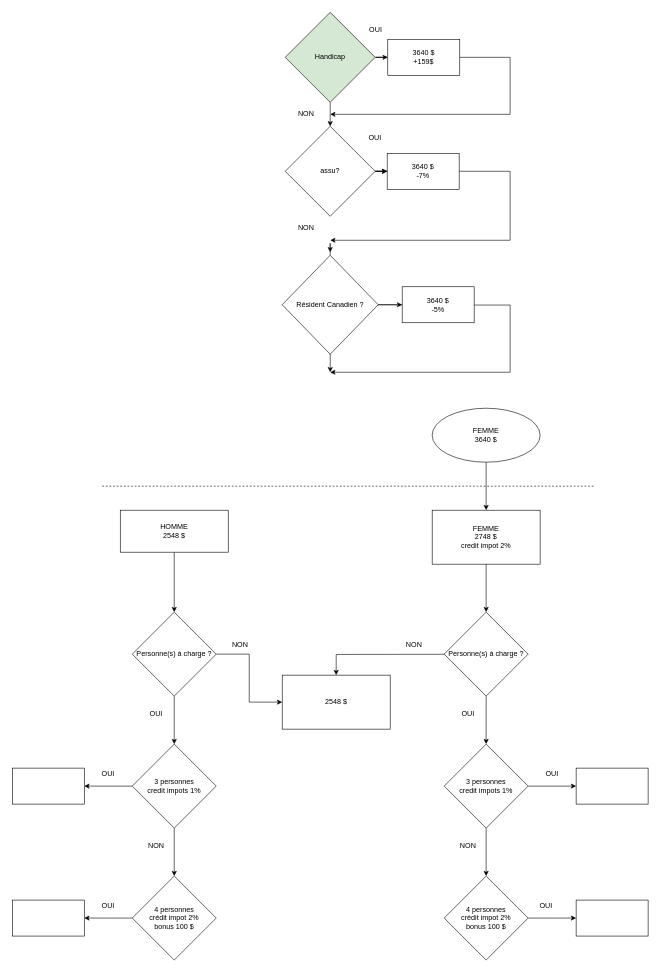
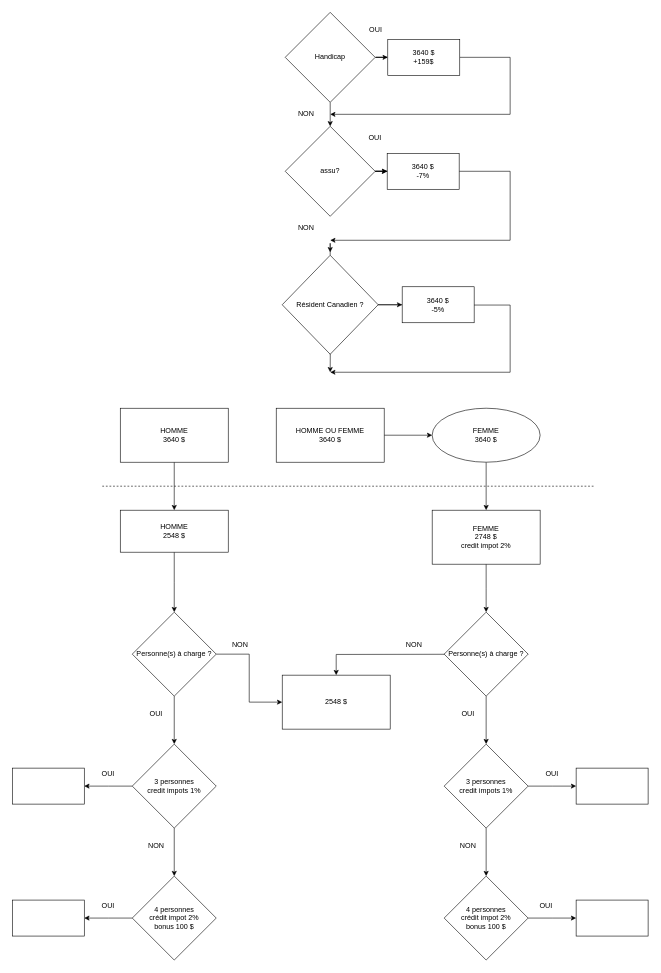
(330, 57) -> (330, 57)
none -> (174, 435)
none -> (330, 435)
none -> (426, 435)
none -> (174, 504)
